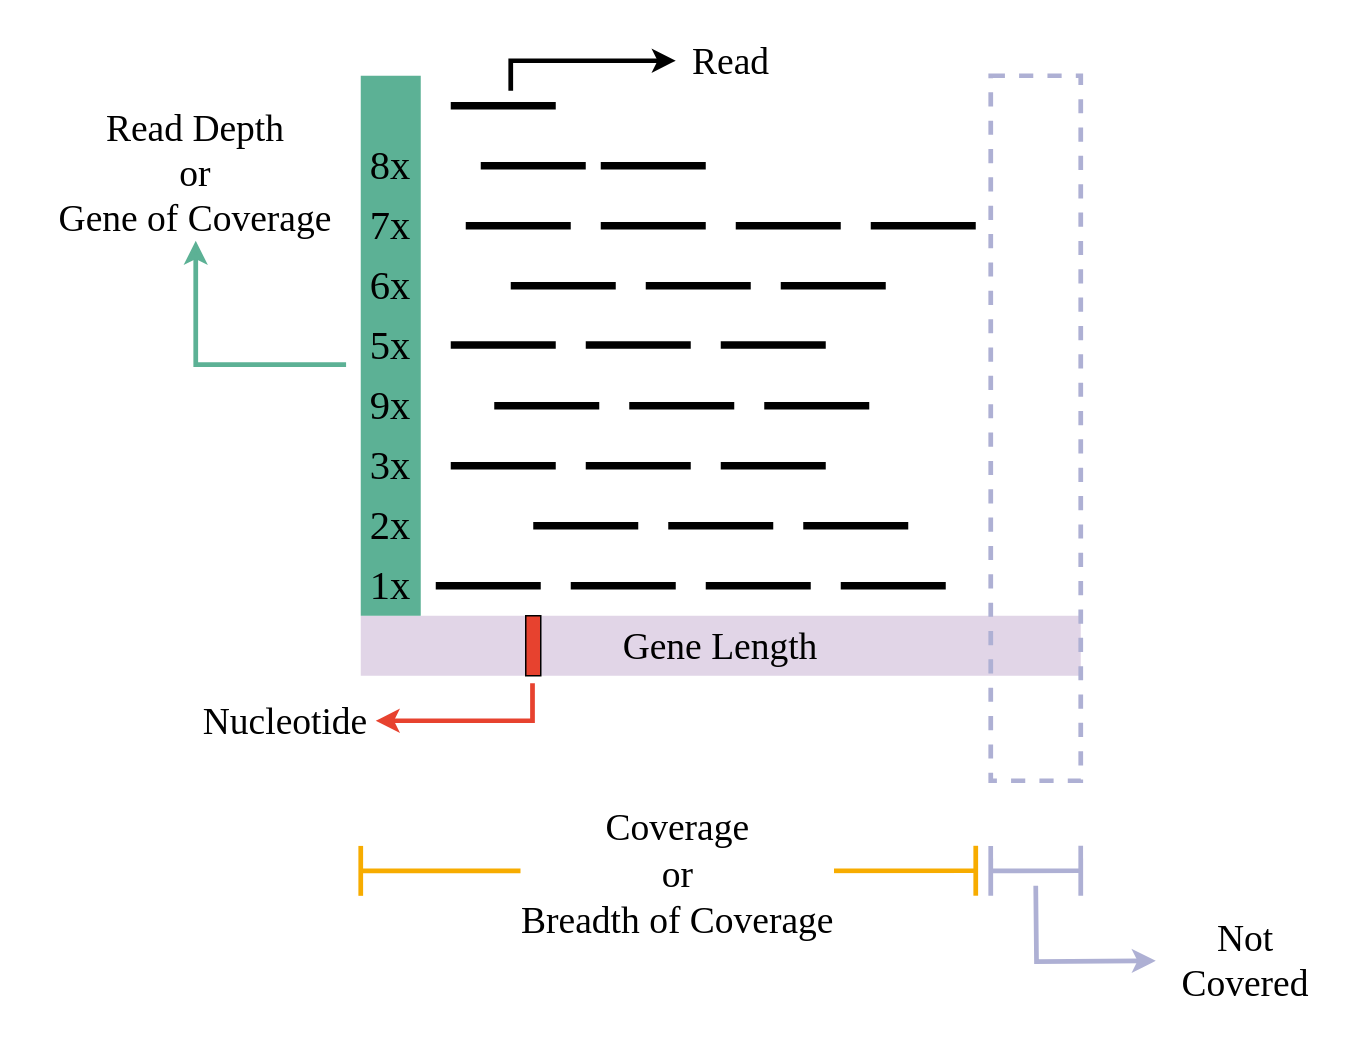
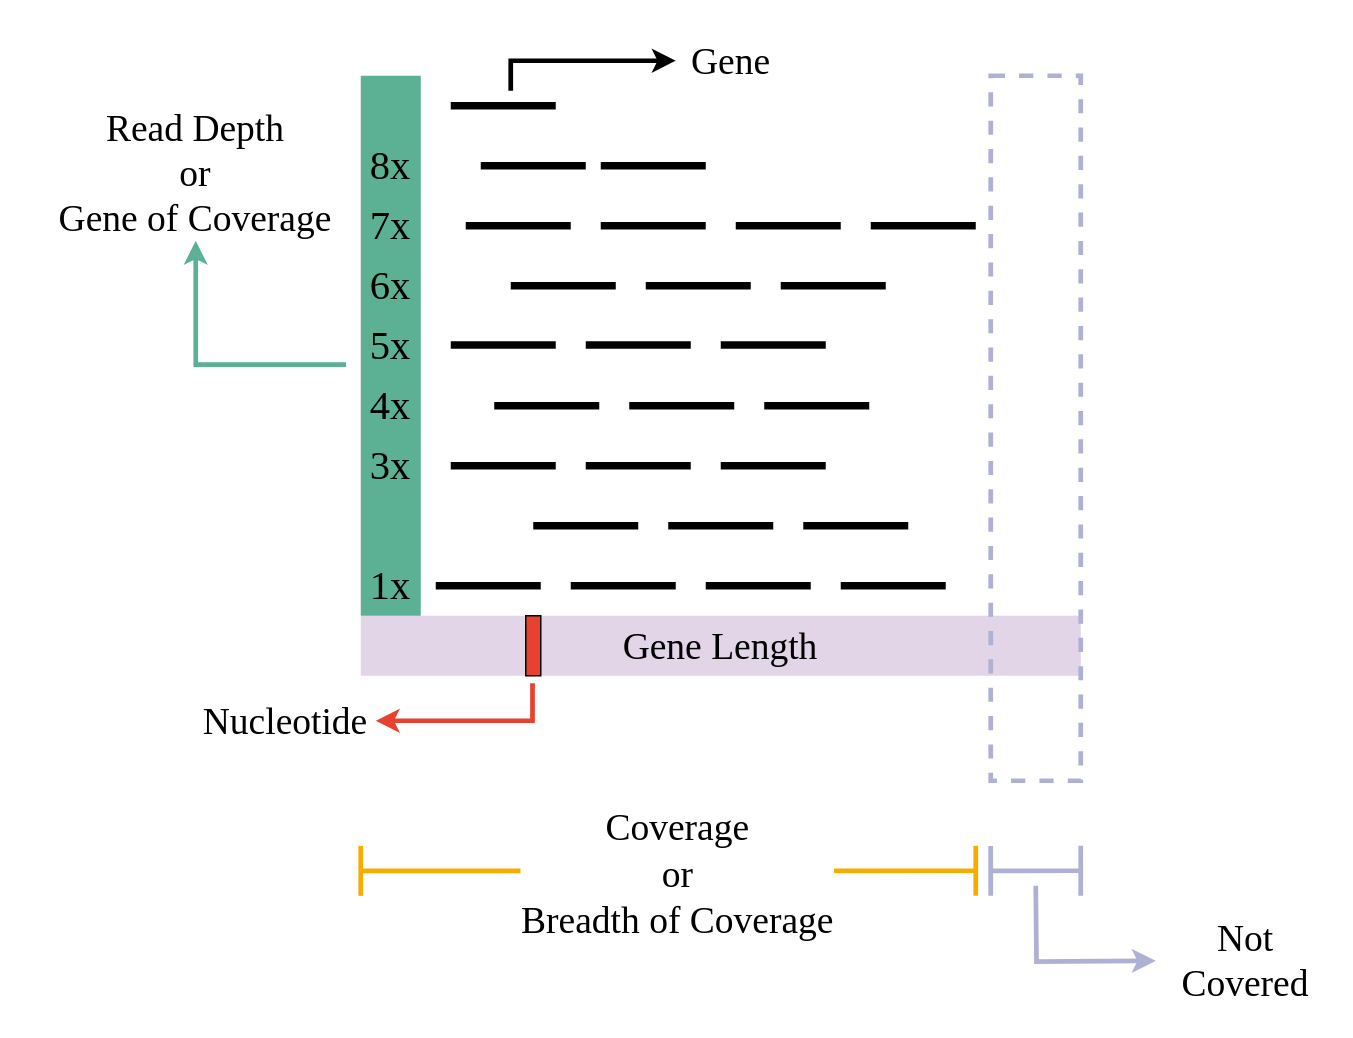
(731, 61) -> (731, 61)
(391, 406) -> (391, 406)
(391, 526) -> none
